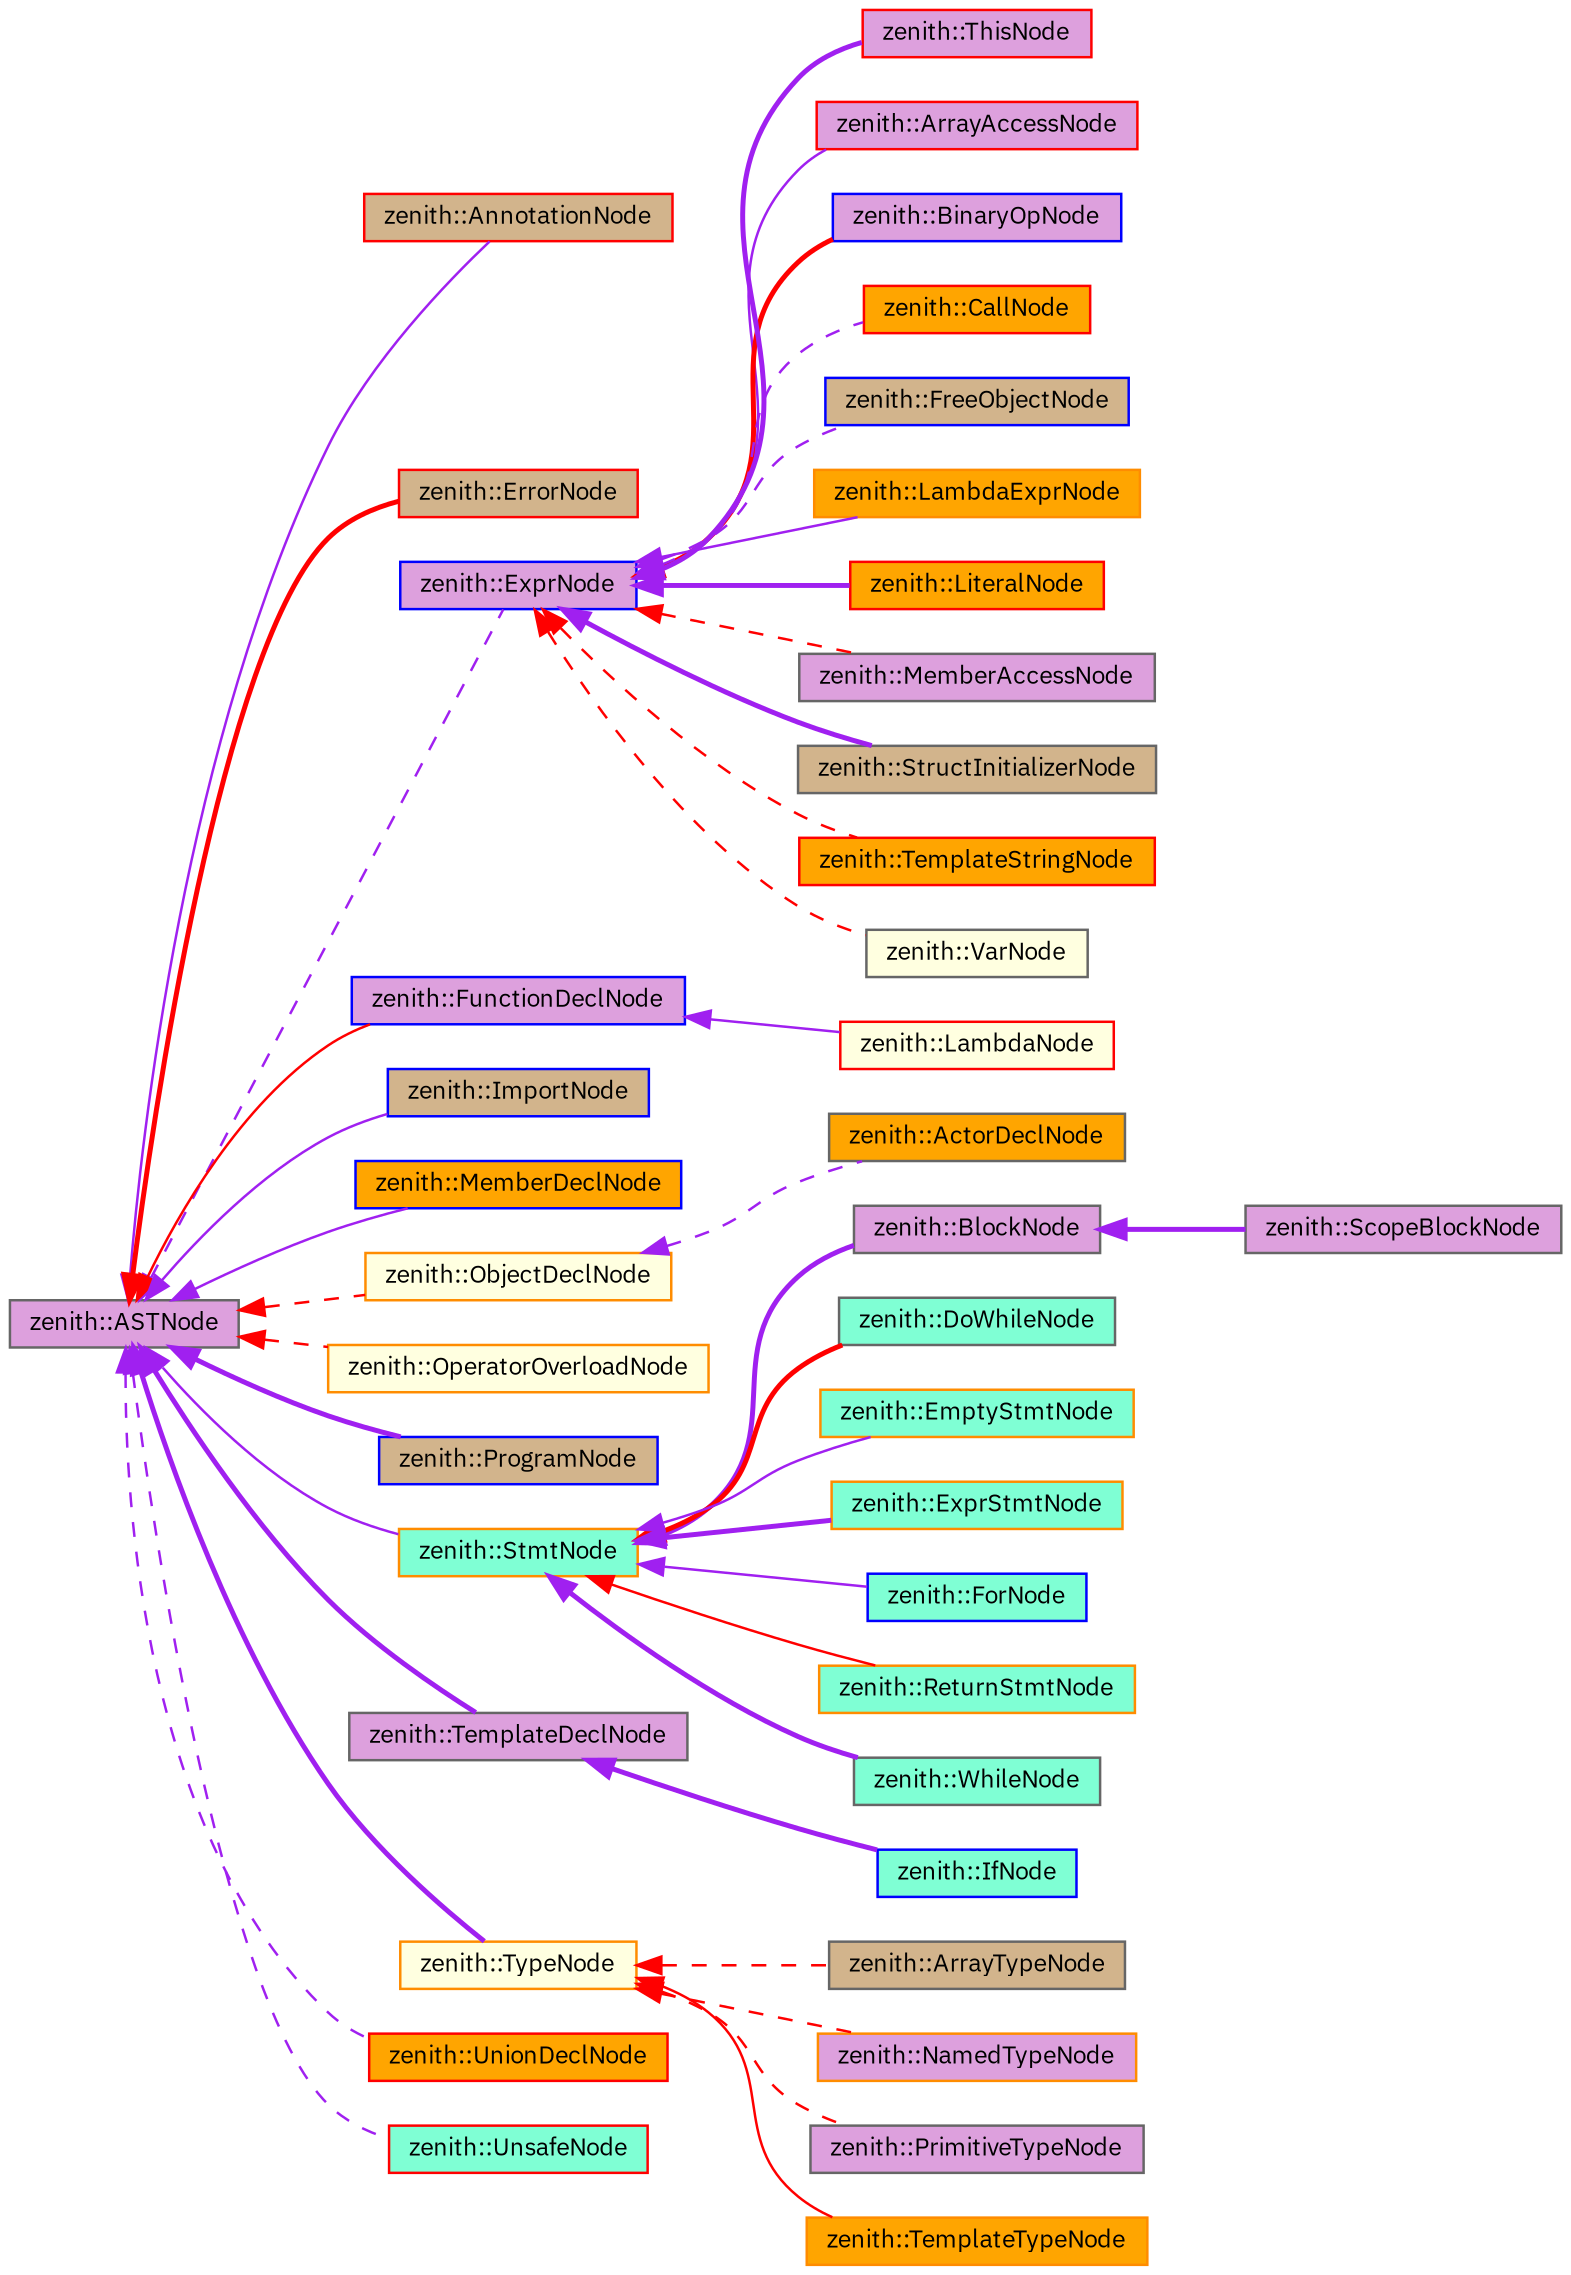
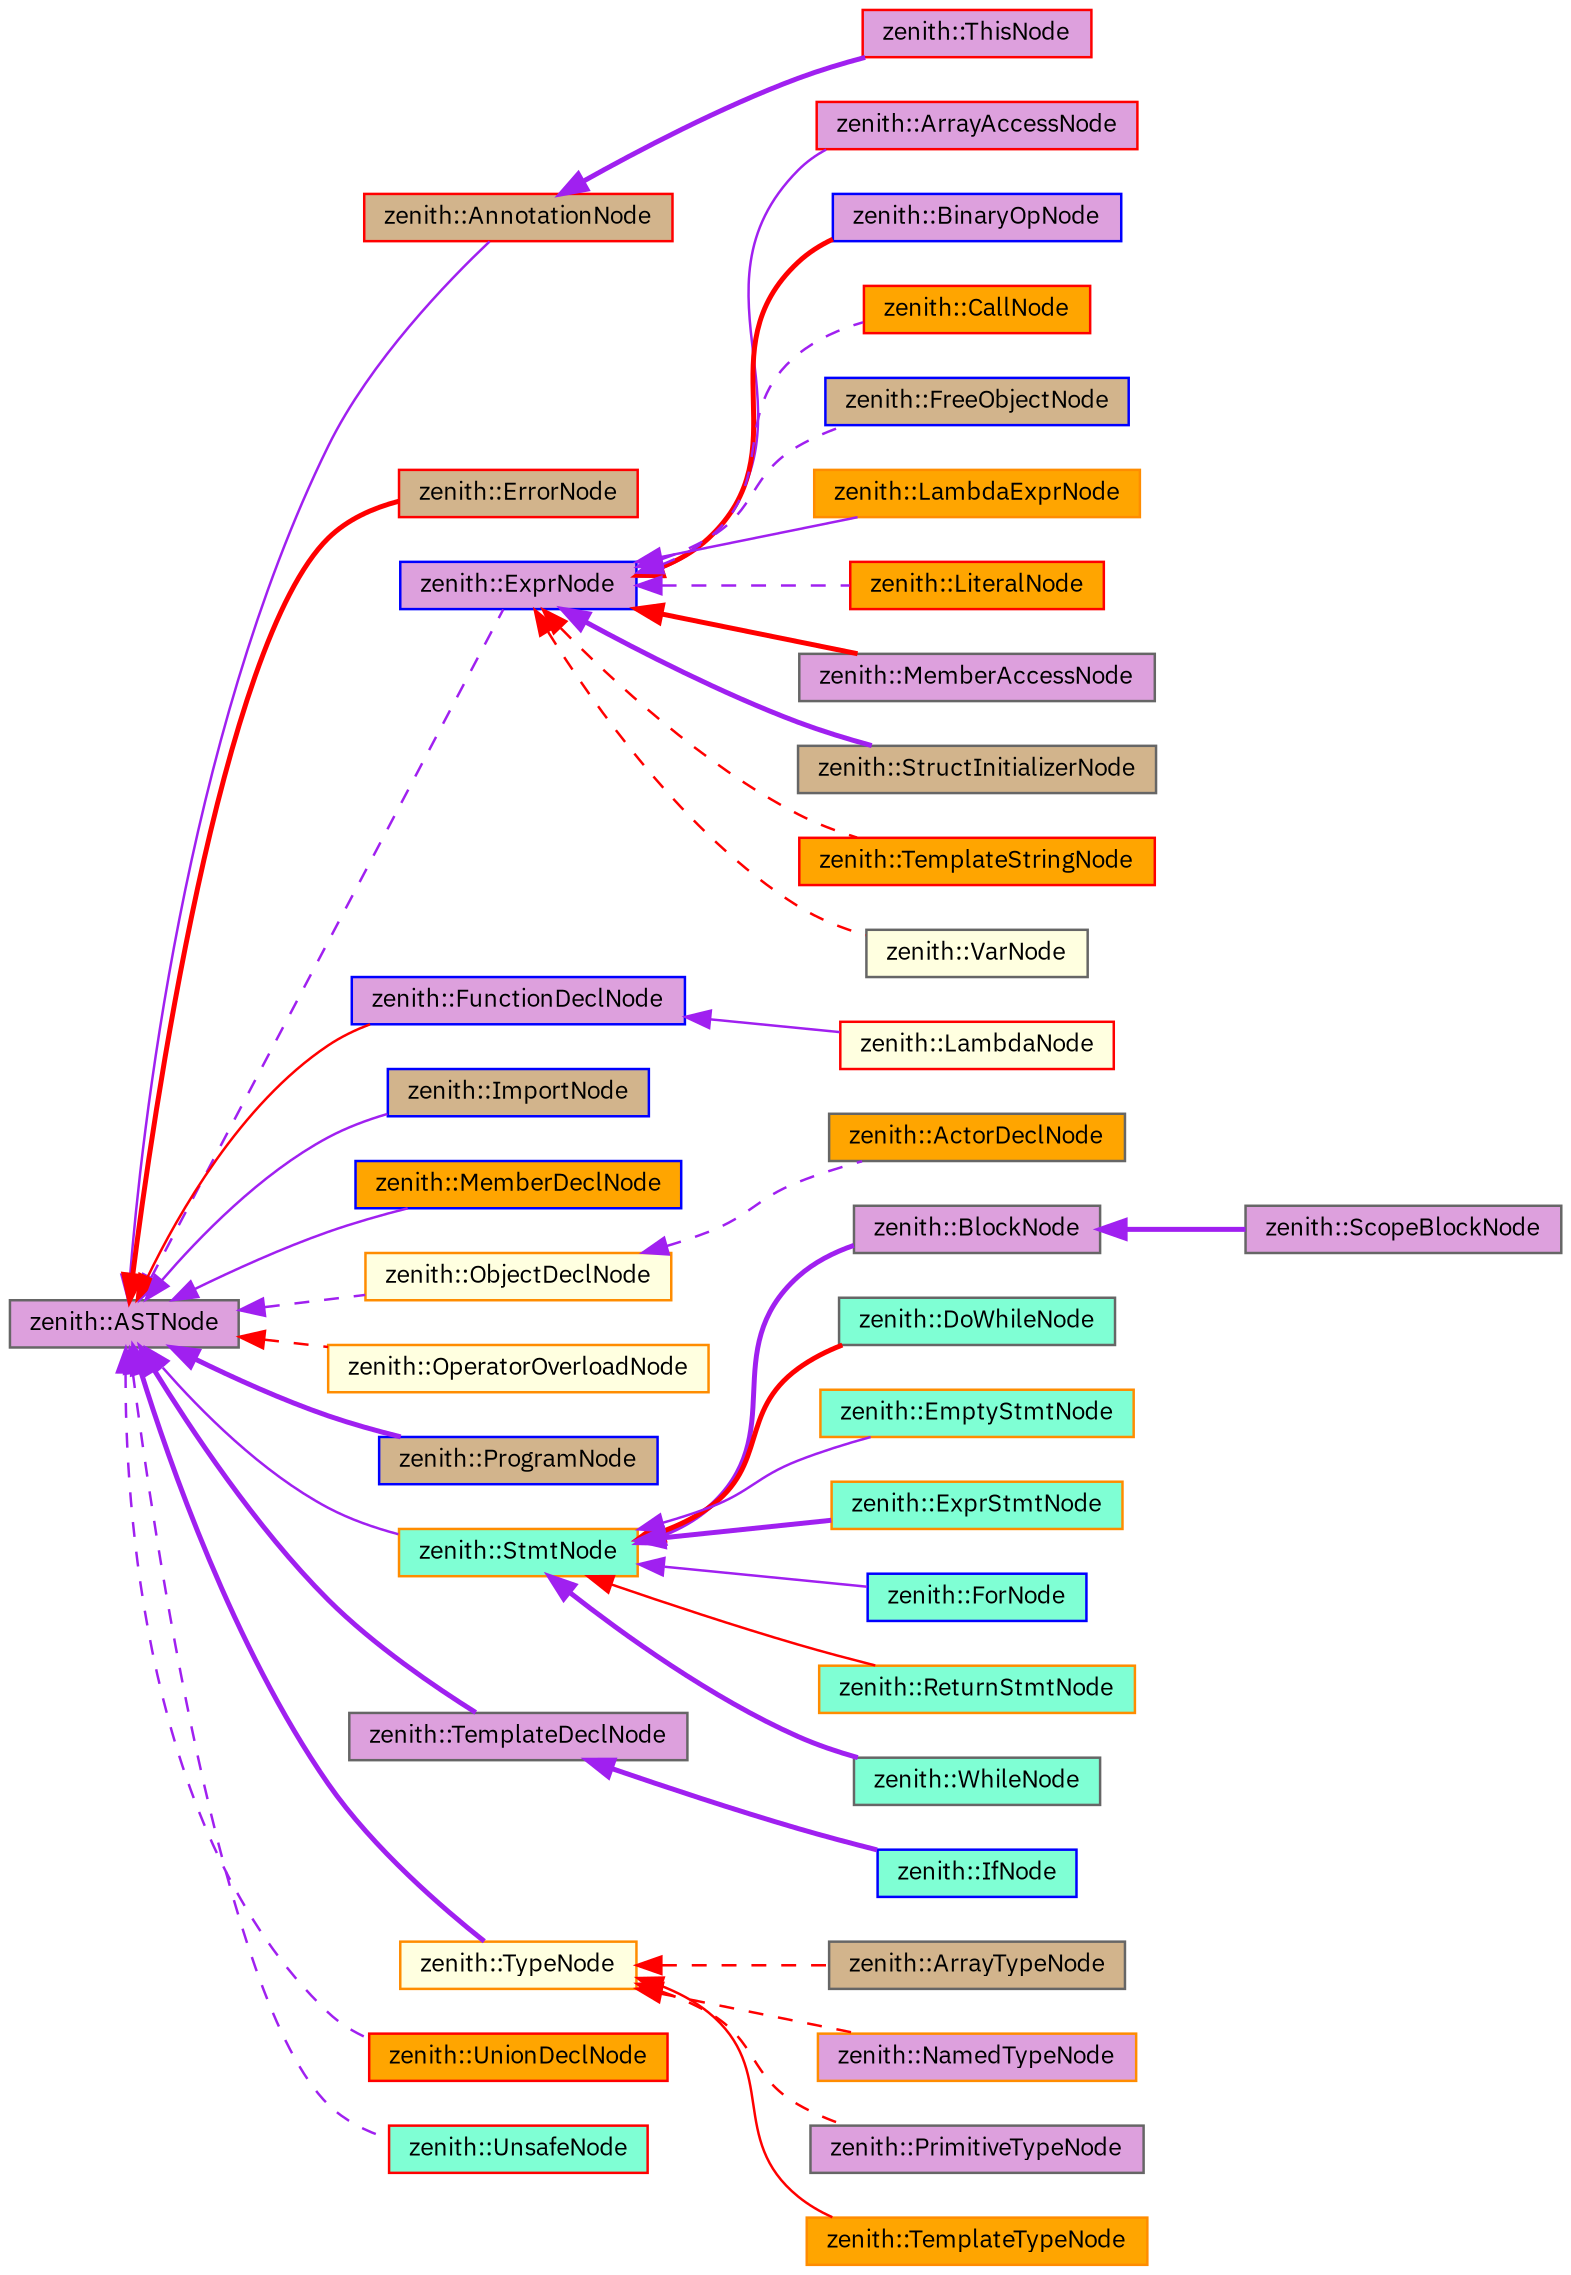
(744, 223) -> (720, 111)
(756, 585) -> (756, 585)
(759, 634) -> (759, 634)
(315, 1301) -> (315, 1301)
